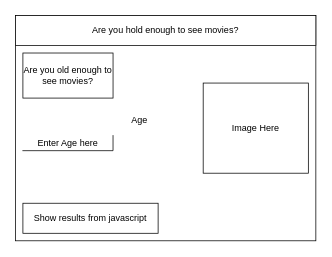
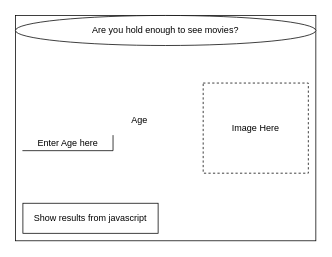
(165, 30) -> (165, 30)
(68, 75) -> none
(255, 128) -> (255, 128)
